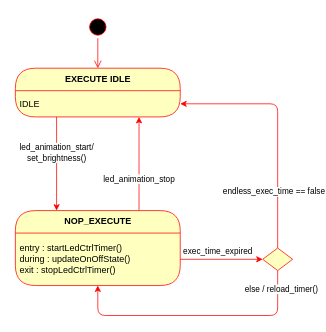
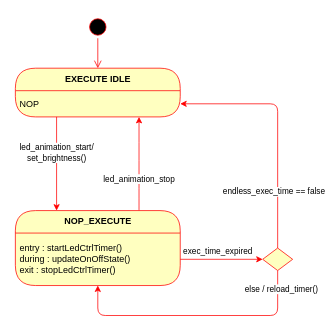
(30, 104) -> (27, 104)
